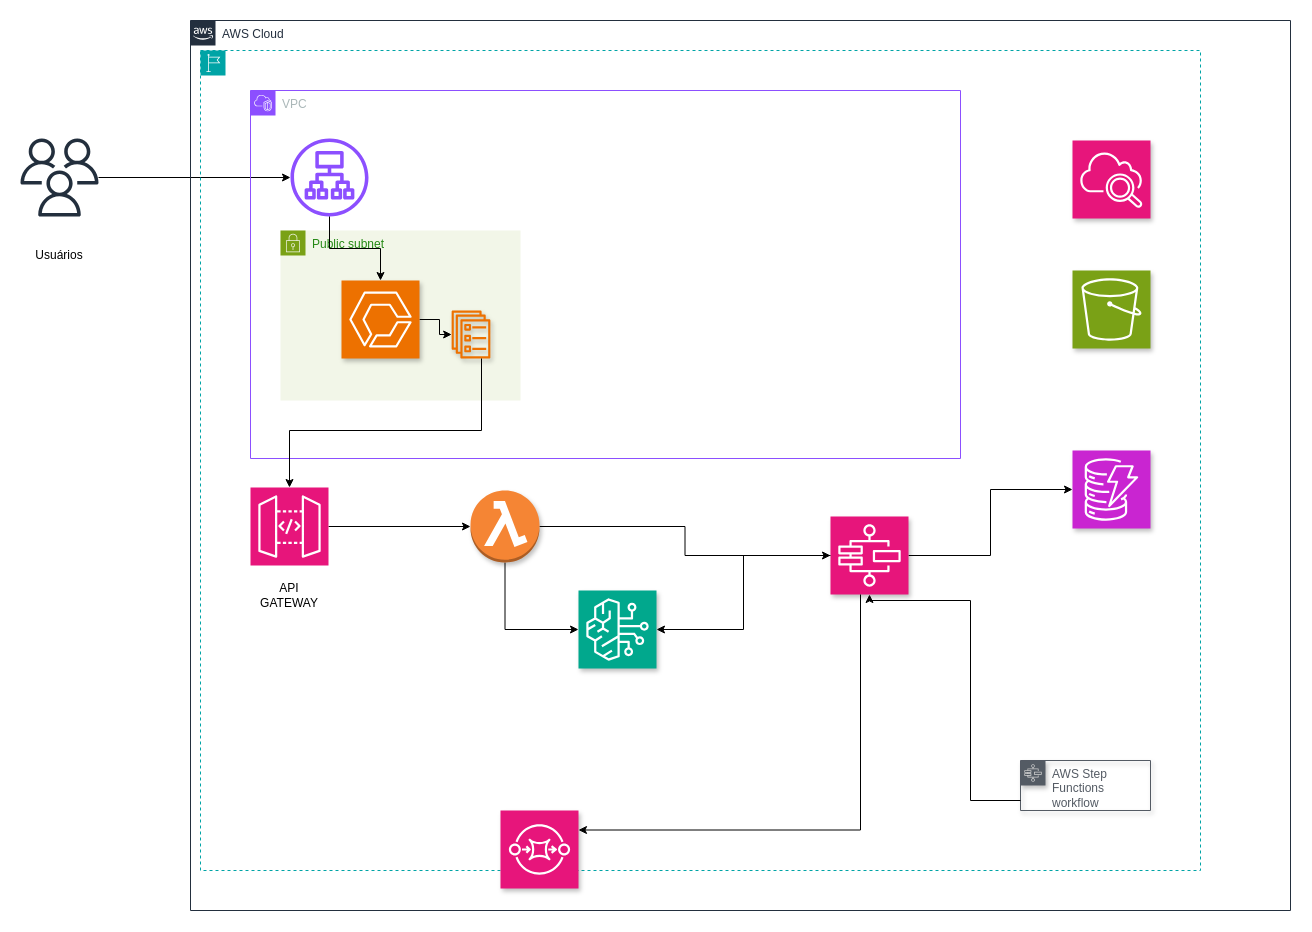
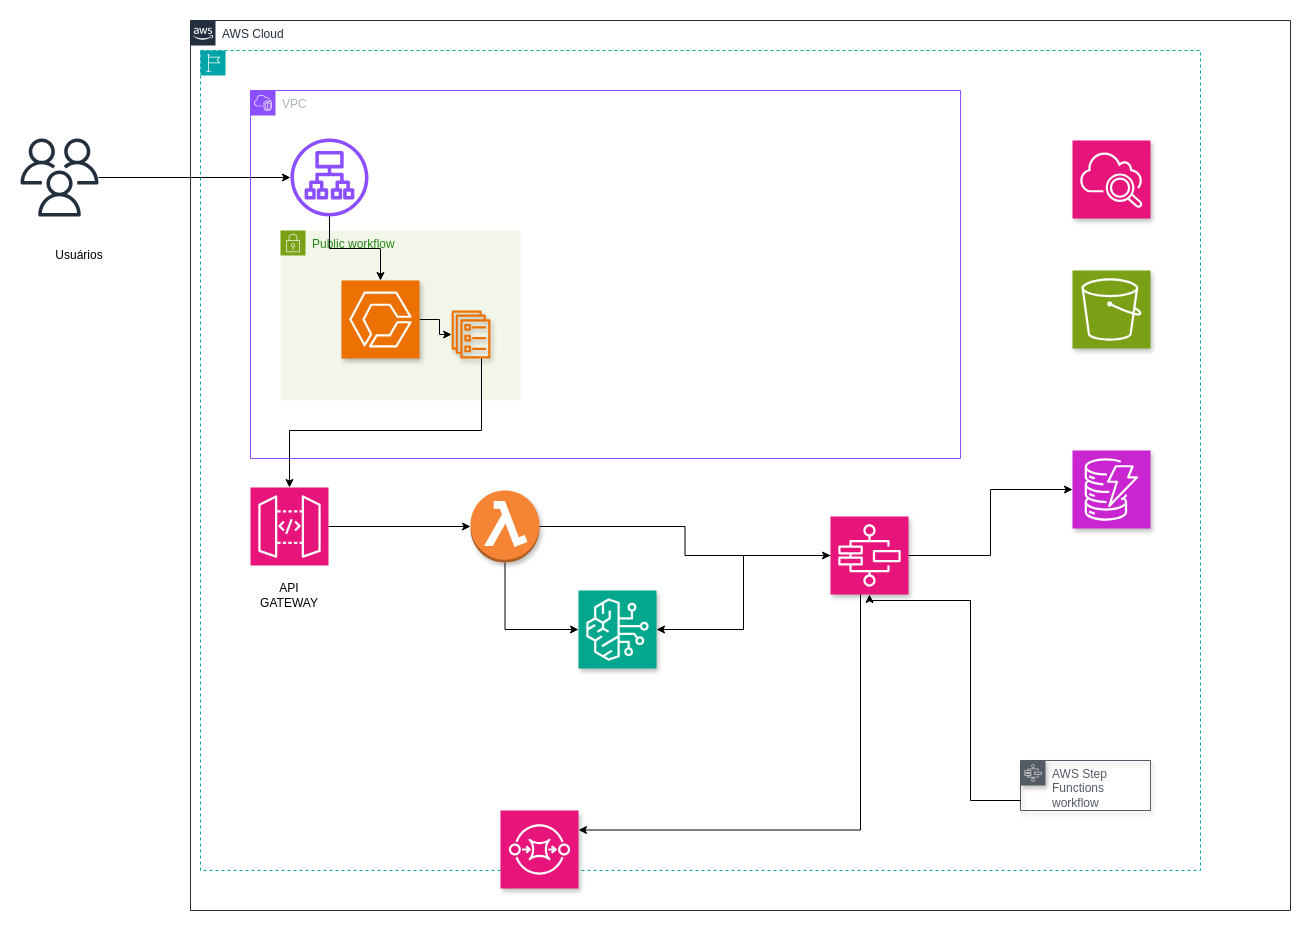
(352, 245) -> (357, 245)
(60, 256) -> (80, 256)
